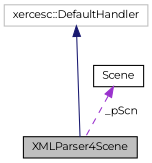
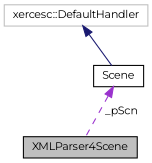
(78, 87) -> (100, 50)
